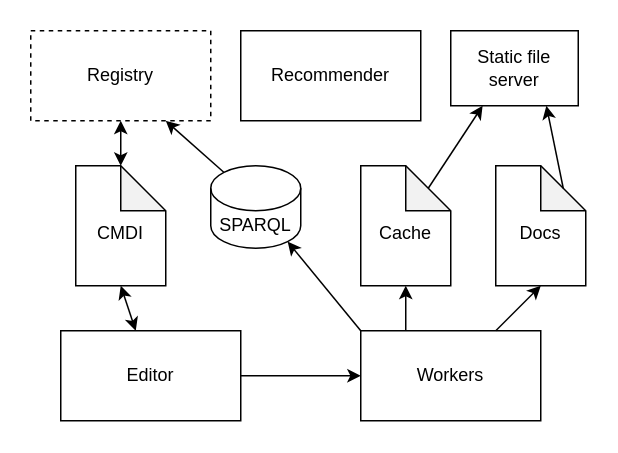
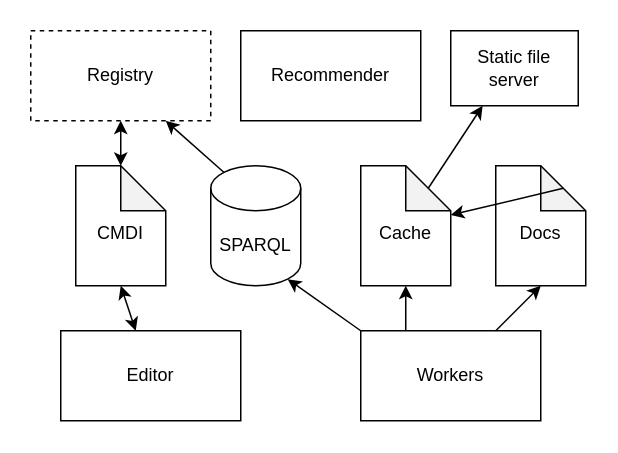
(556, 152) -> (512, 201)
(256, 207) -> (256, 226)
(296, 376) -> none
